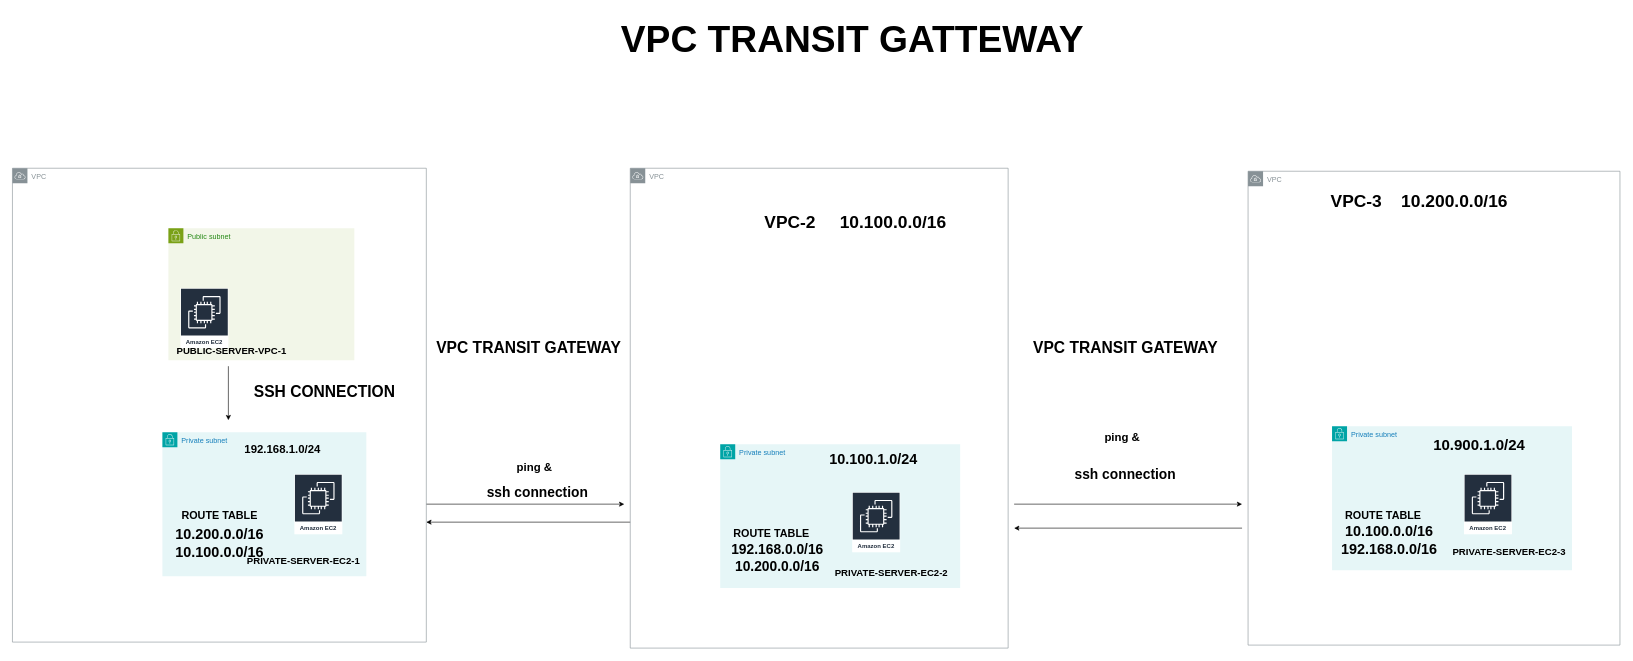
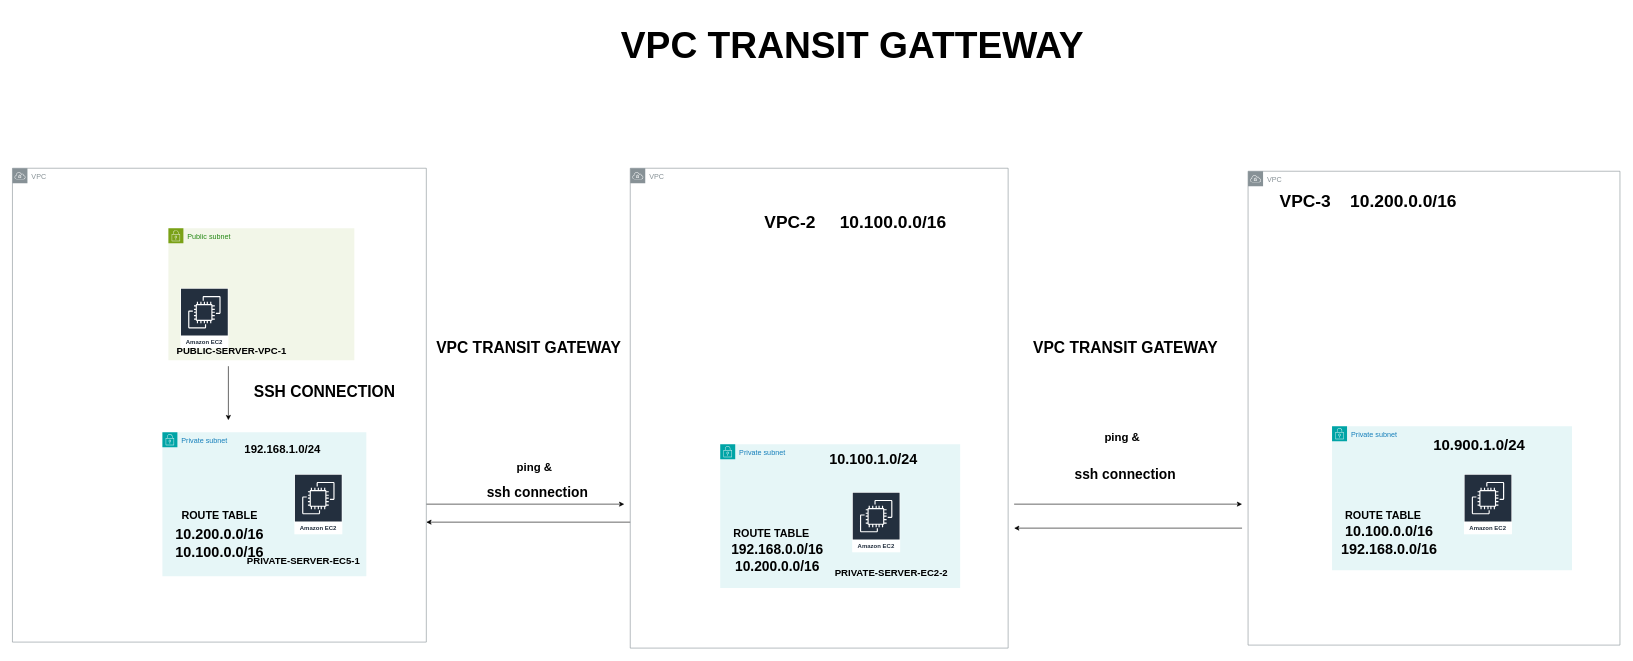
(852, 39) -> (852, 45)
(1419, 201) -> (1368, 201)
(1509, 552) -> none
(304, 561) -> (304, 561)
